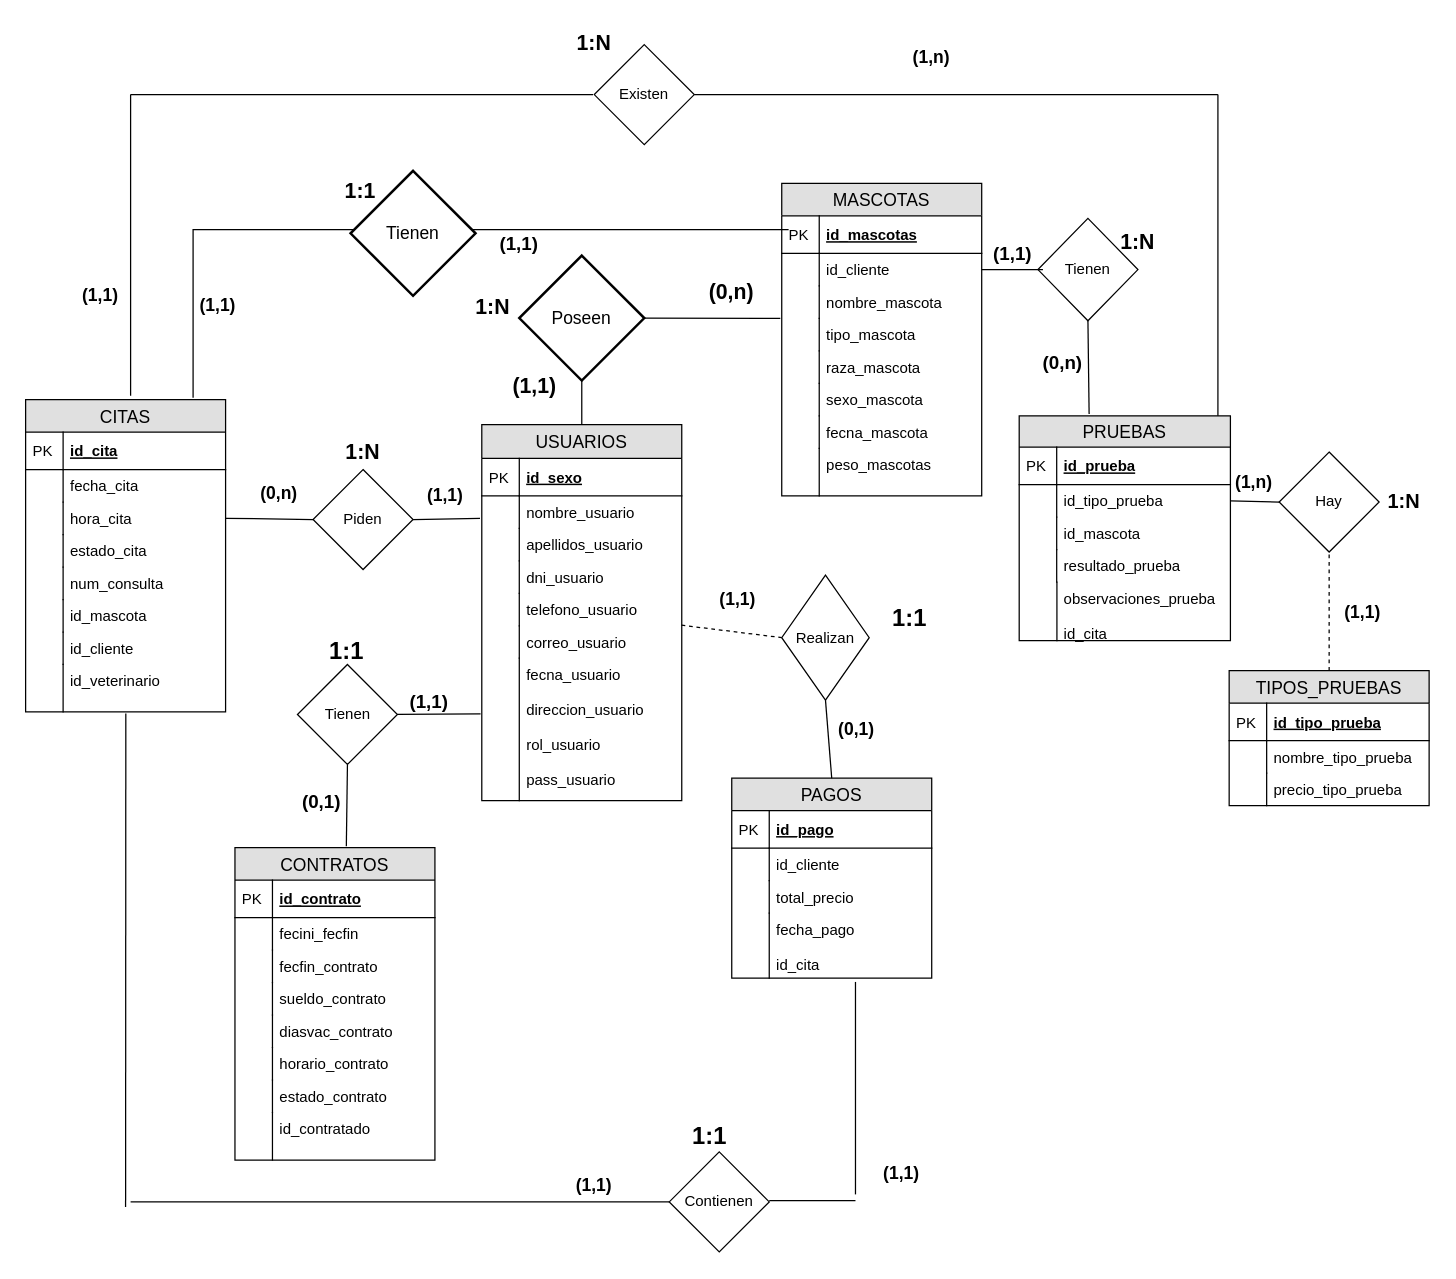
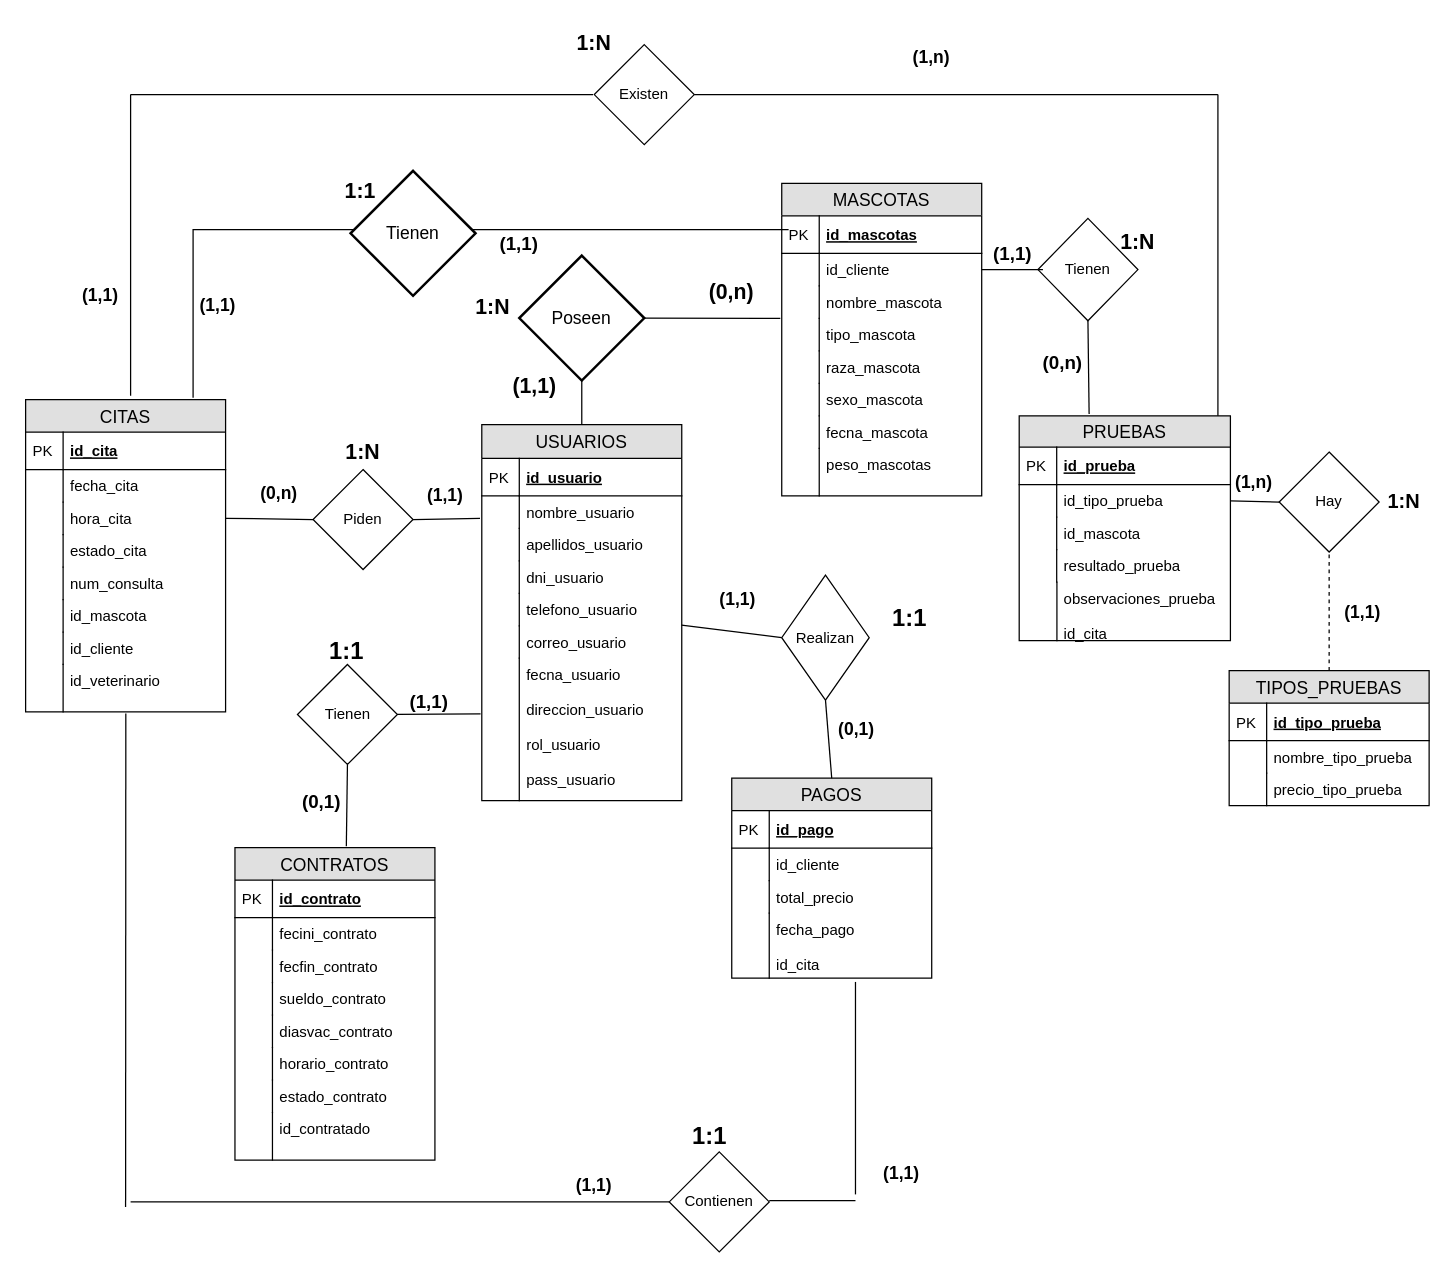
(554, 478) -> (564, 478)
(731, 631) -> (731, 631)
(328, 934) -> (338, 934)
